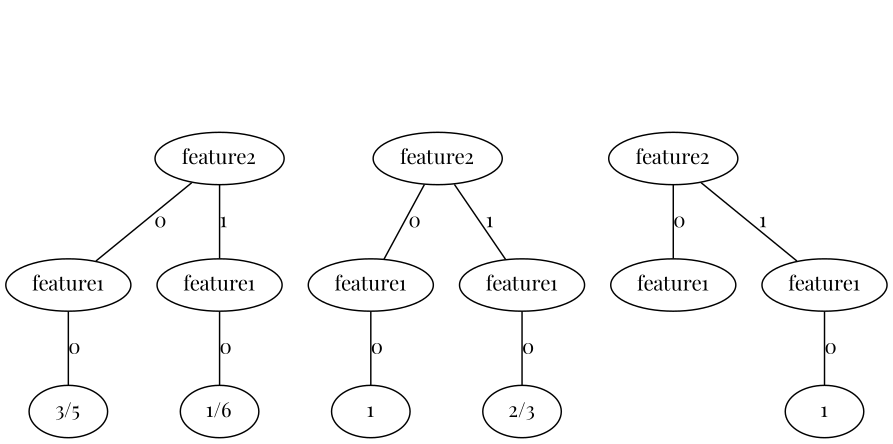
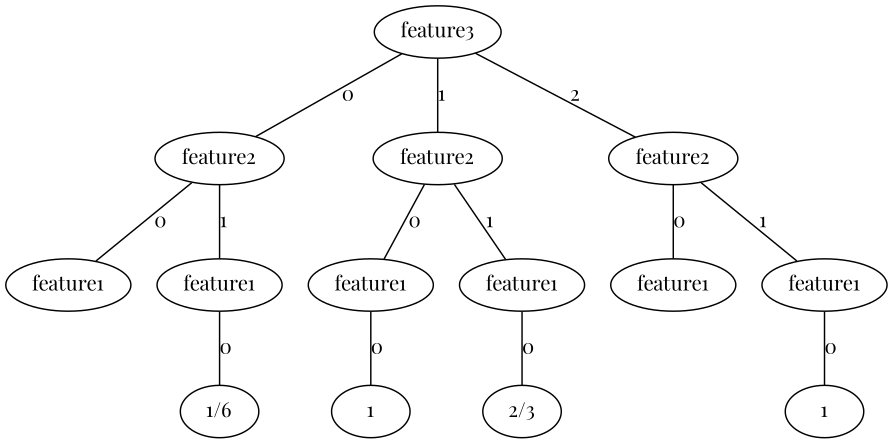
none -> (438, 32)
(68, 412) -> none
